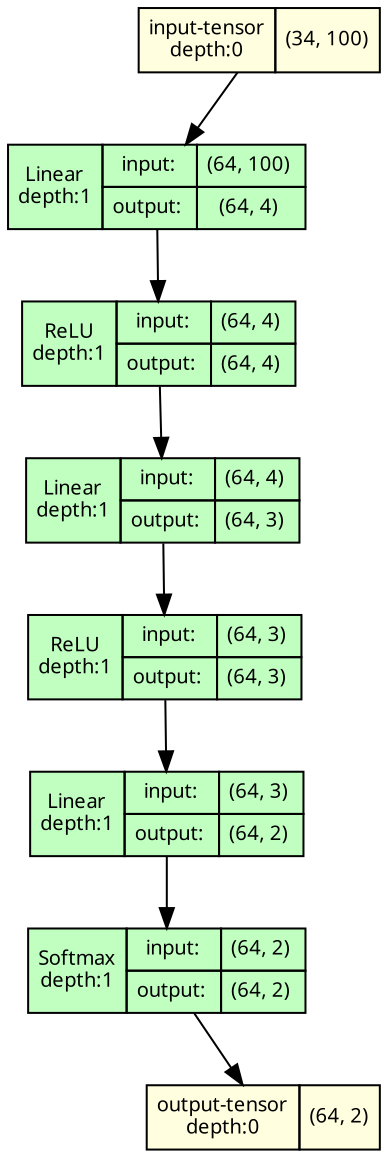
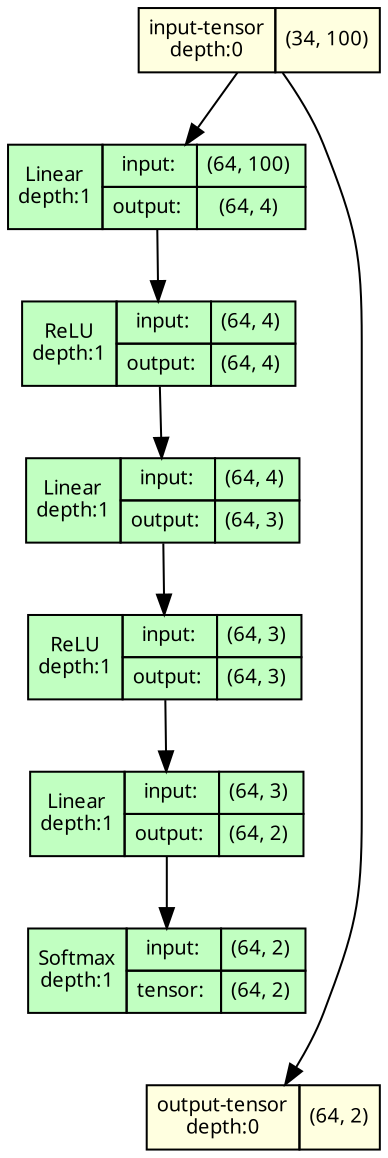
(174, 991) -> (174, 991)
(213, 1041) -> (362, 568)
